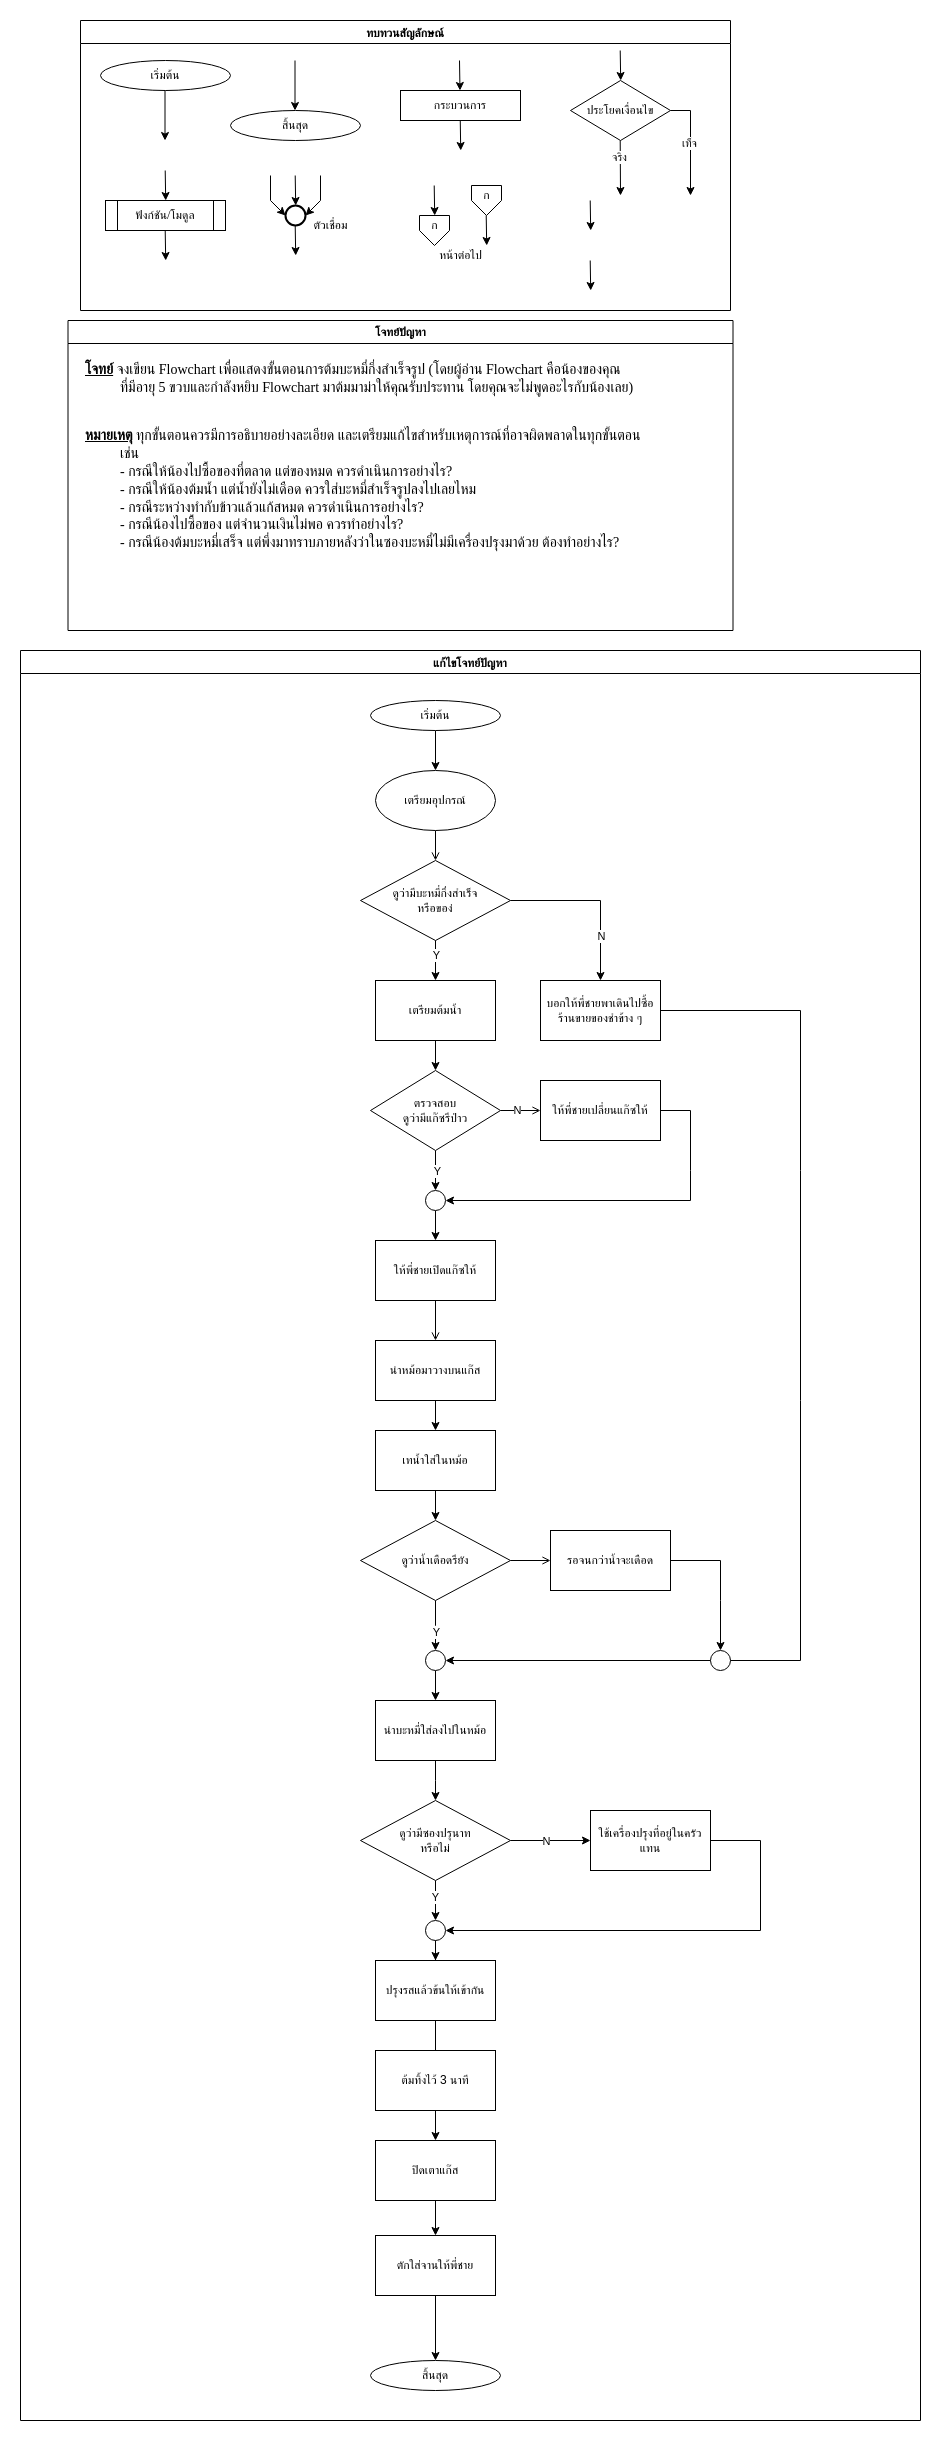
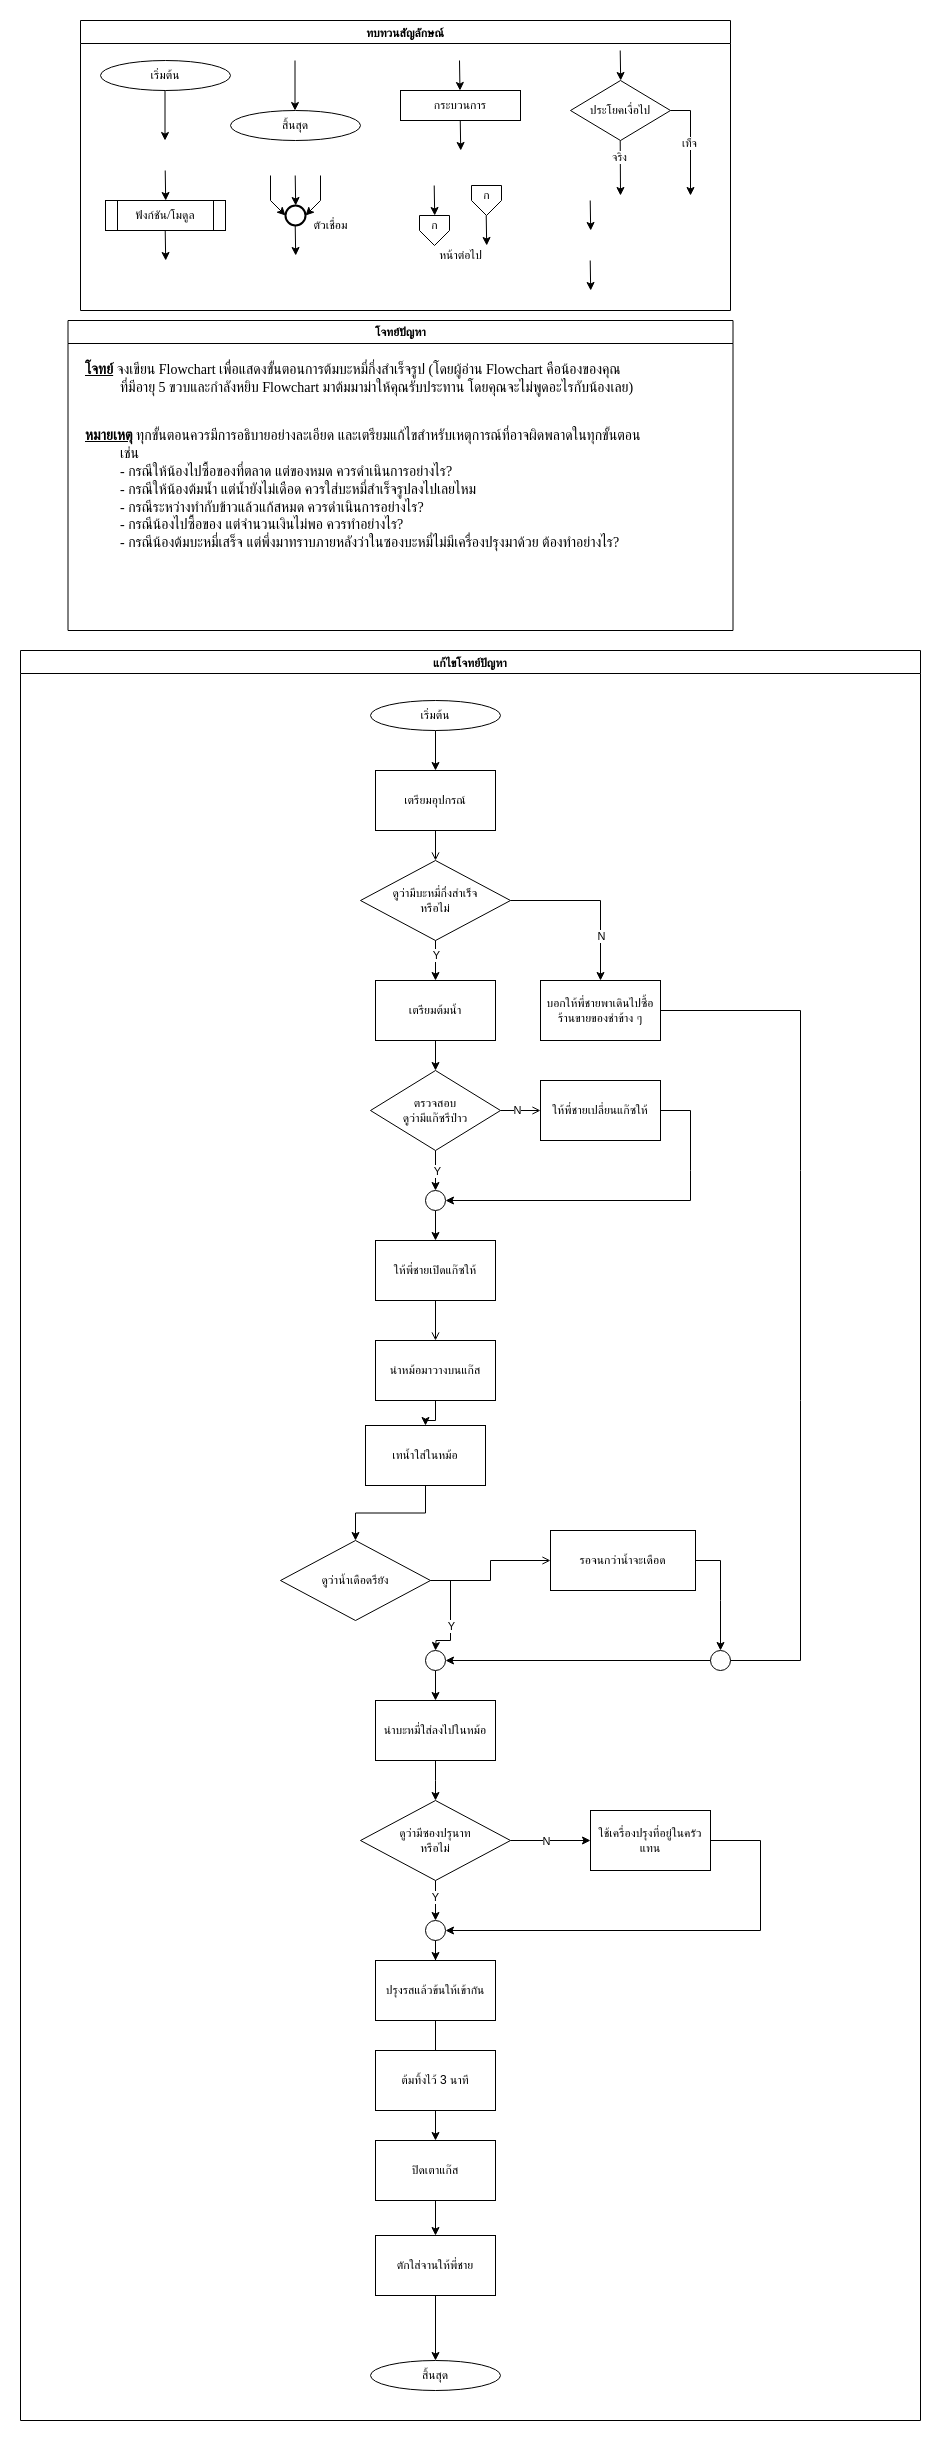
(621, 111) -> (621, 111)
(436, 801) -> (436, 801)
(436, 901) -> (436, 901)
(436, 1461) -> (426, 1456)
(436, 1561) -> (356, 1581)
(611, 1561) -> (623, 1561)
